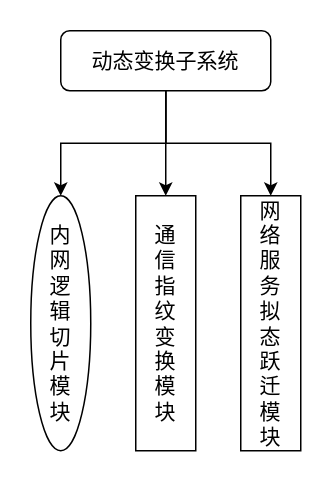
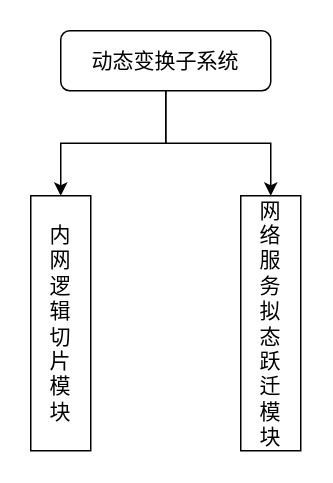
(166, 166) -> none
(61, 323) -> (61, 323)
(166, 323) -> none
